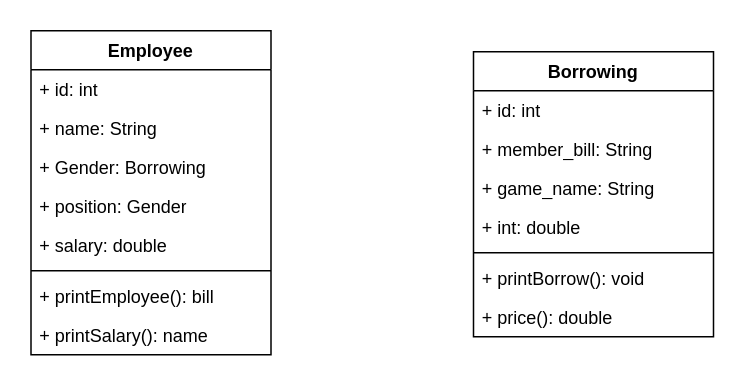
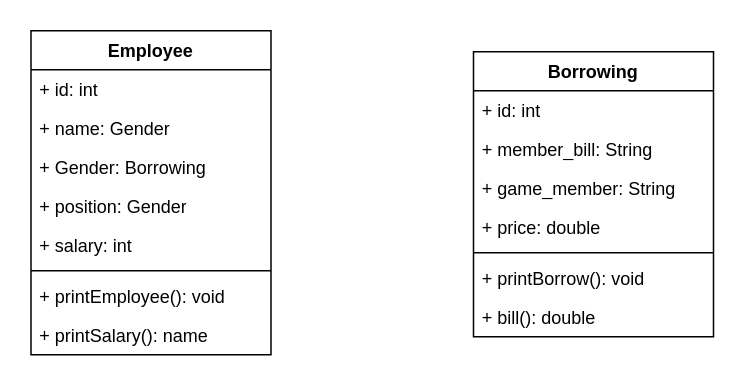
(101, 130) -> (103, 130)
(569, 190) -> (579, 190)
(536, 229) -> (546, 229)
(109, 247) -> (94, 247)
(137, 298) -> (142, 298)
(556, 319) -> (547, 319)
